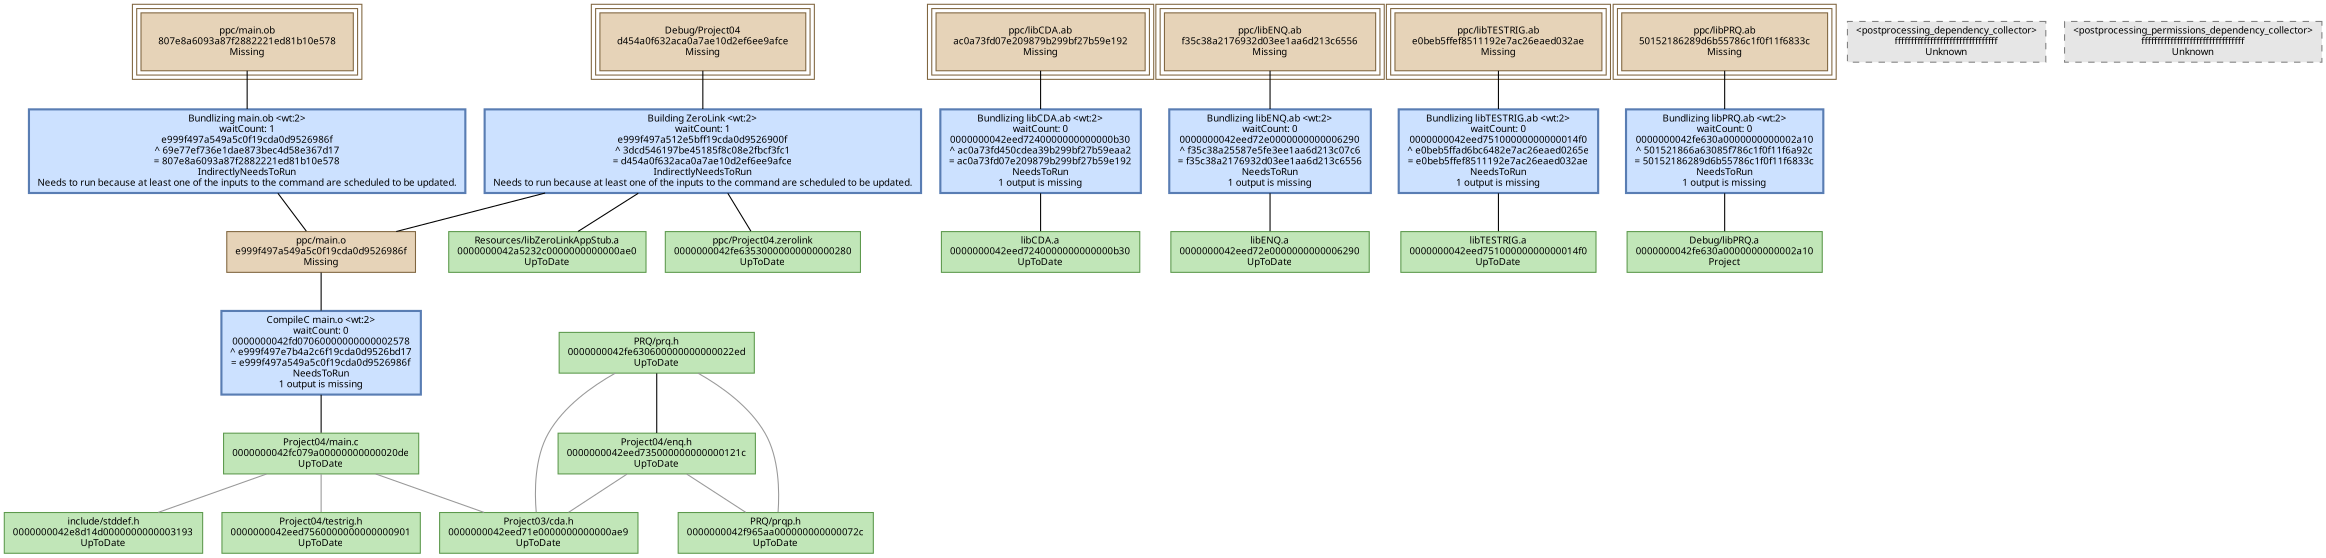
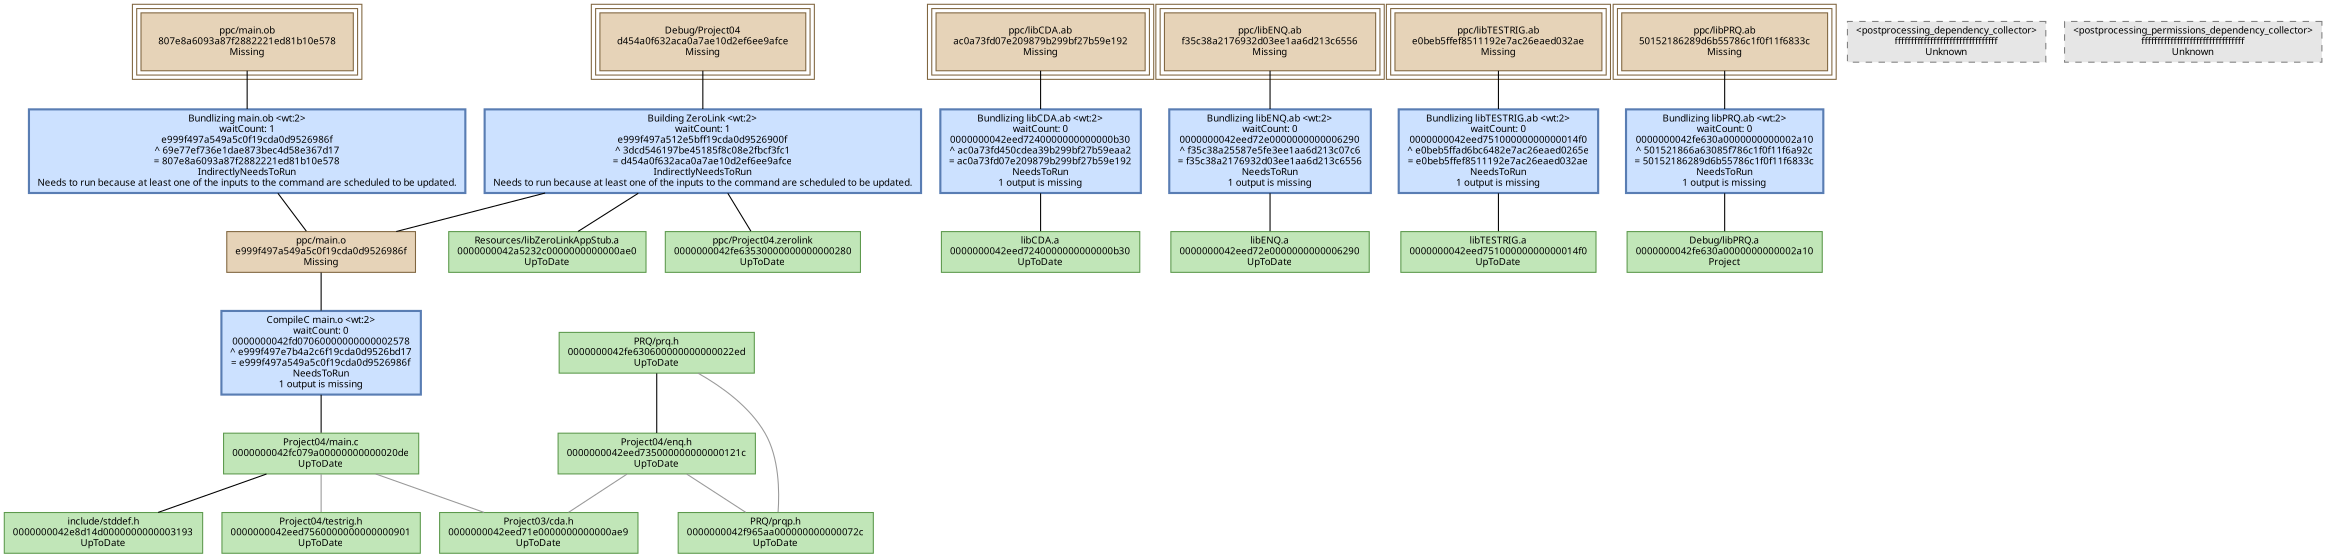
(551, 429) -> none
(212, 493) -> (212, 493)
